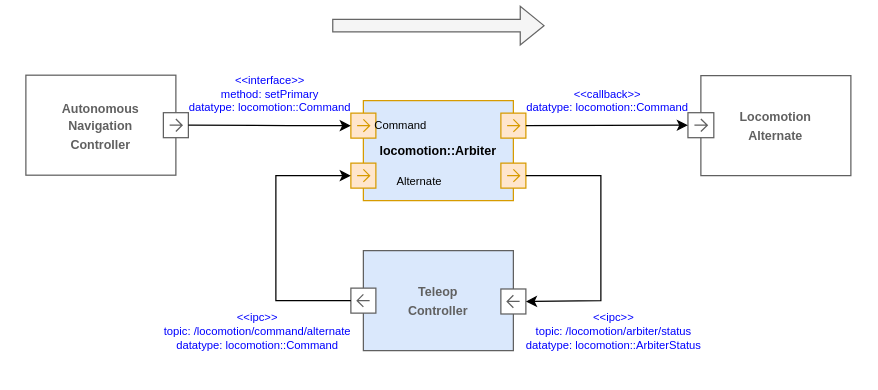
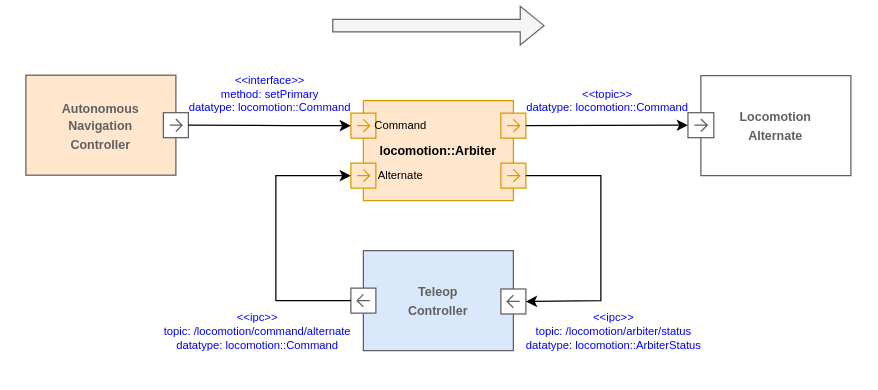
(608, 101) -> (608, 101)
(101, 125) -> (101, 125)
(438, 151) -> (438, 151)
(419, 182) -> (401, 176)
